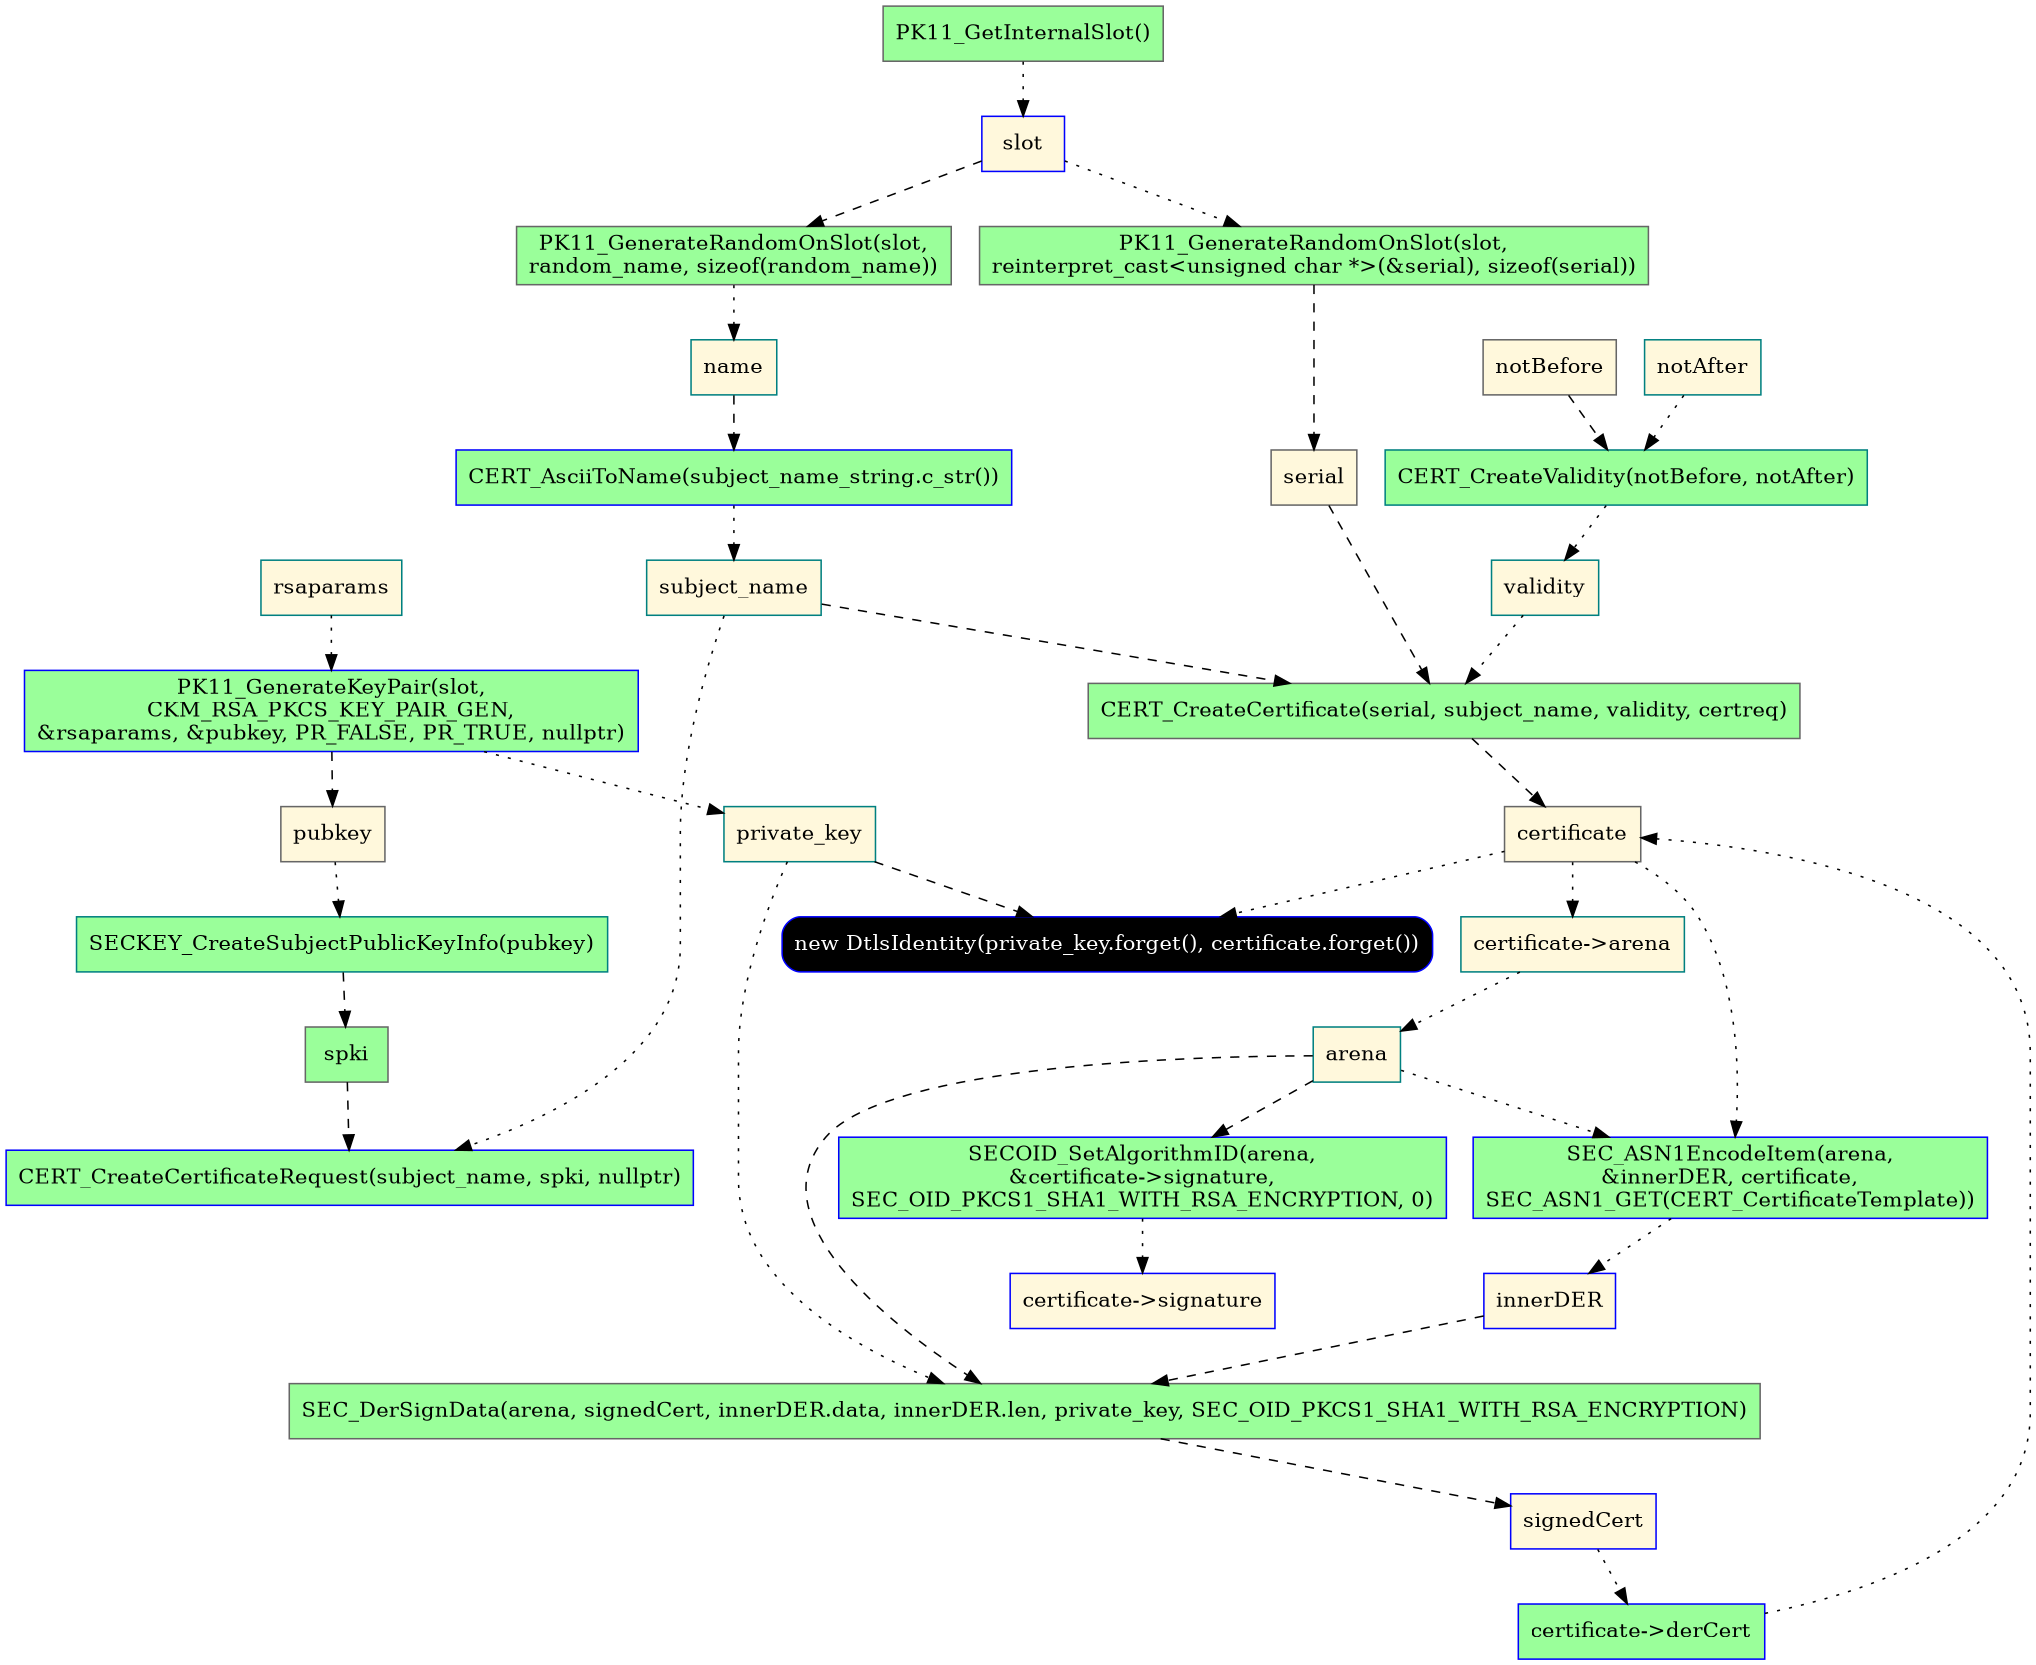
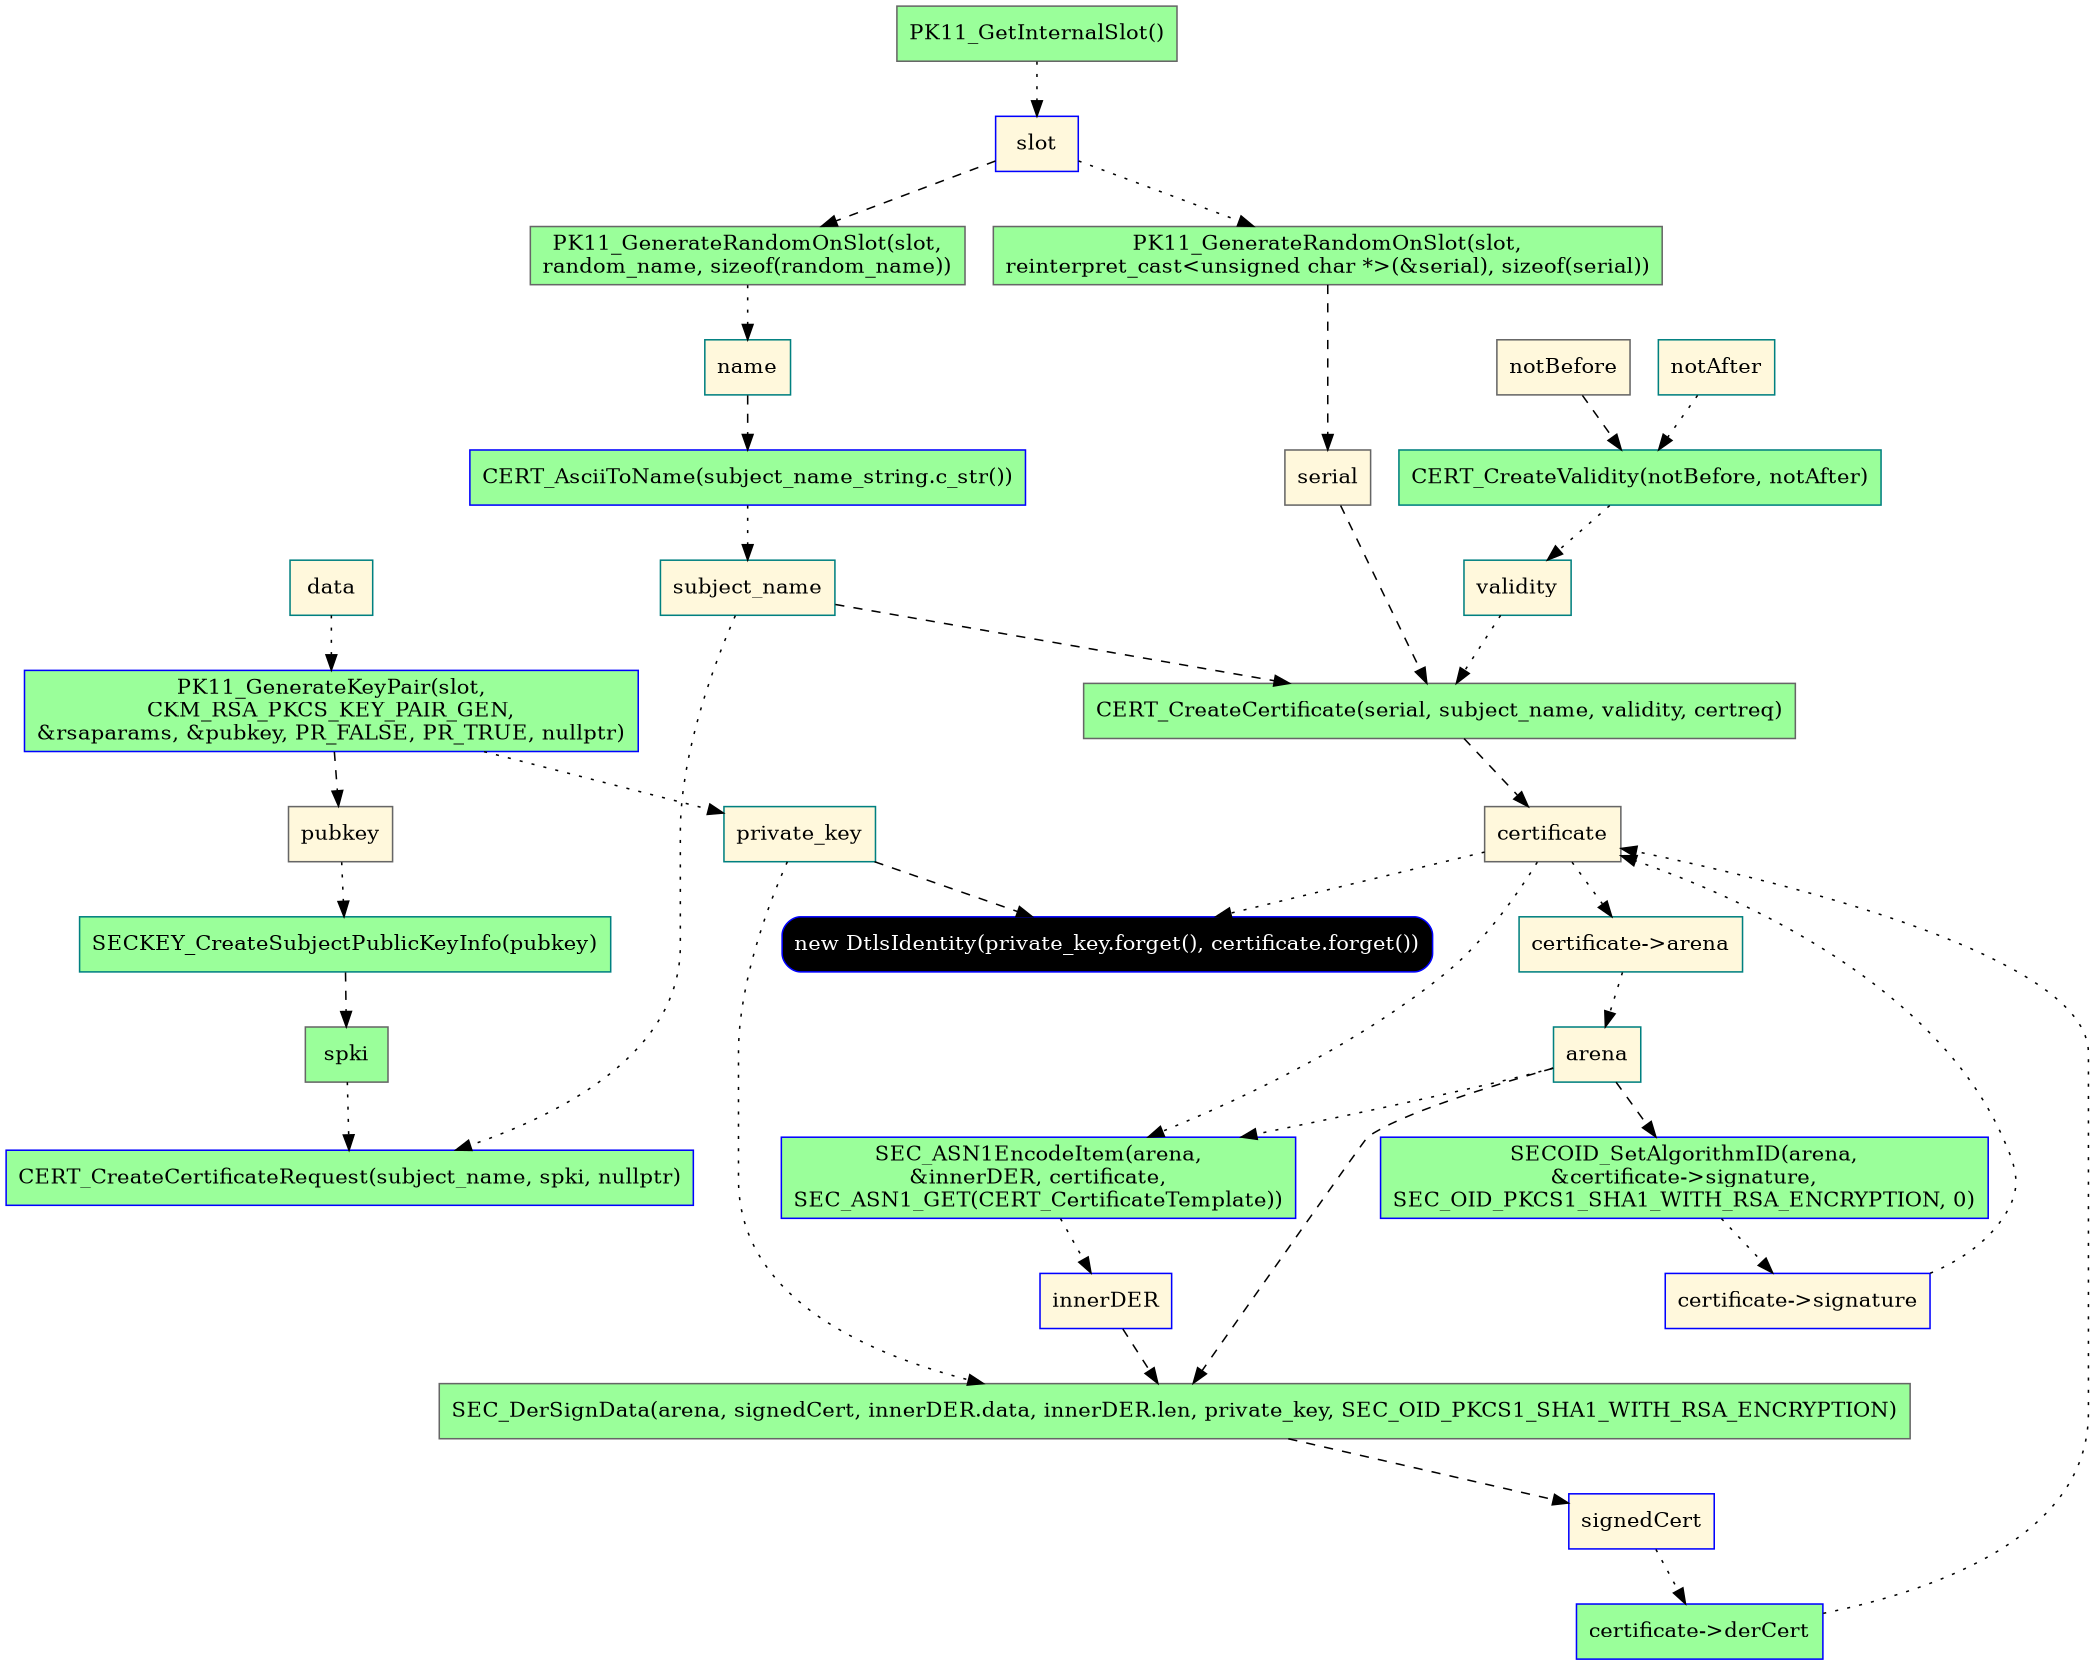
(331, 588) -> (331, 588)
none -> (1916, 1021)
(348, 1108) -> (348, 1108)
